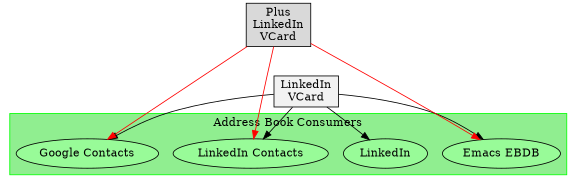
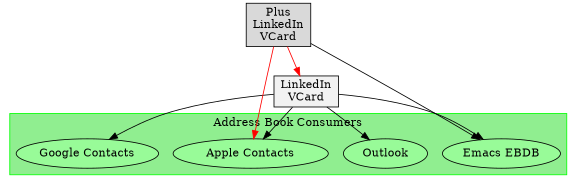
(392, 89) -> (392, 89)
(181, 91) -> (292, 57)
(251, 154) -> (251, 154)
(385, 154) -> (385, 154)
